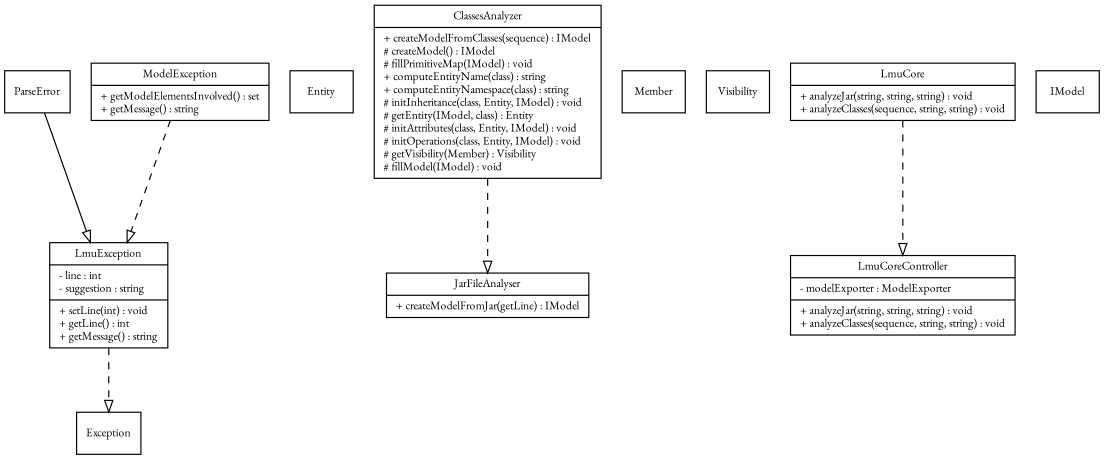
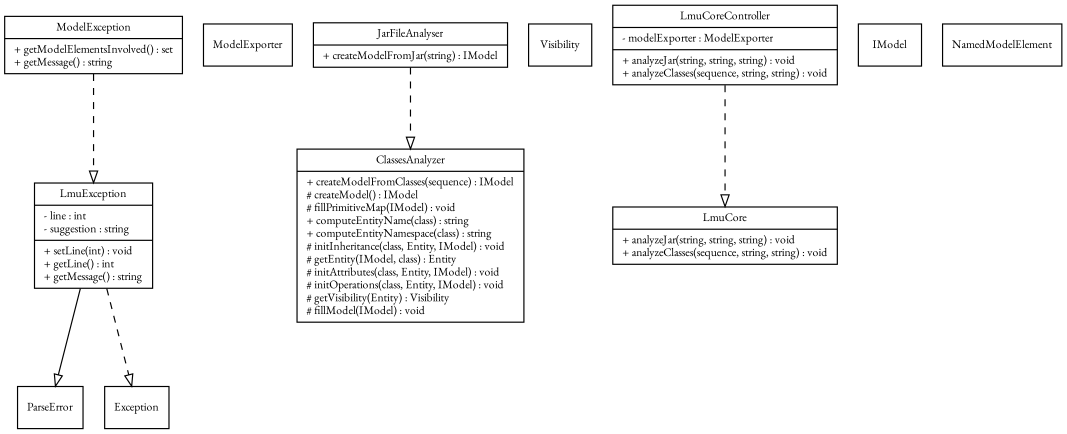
none -> (248, 45)
none -> (1002, 45)
(322, 92) -> none
(654, 92) -> none
(460, 154) -> (378, 298)
(65, 172) -> (69, 332)
(903, 182) -> (725, 140)
(488, 220) -> (410, 102)
(488, 306) -> (410, 56)
